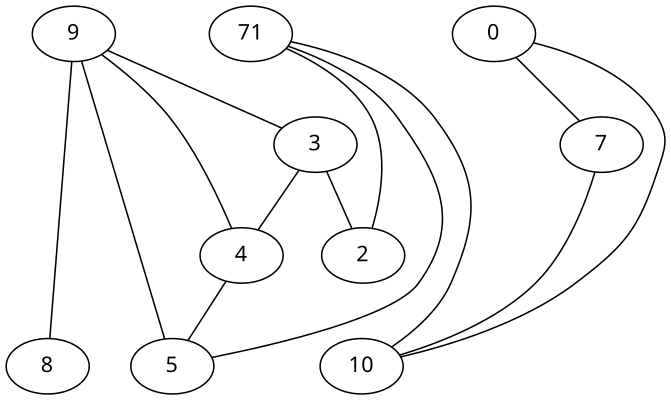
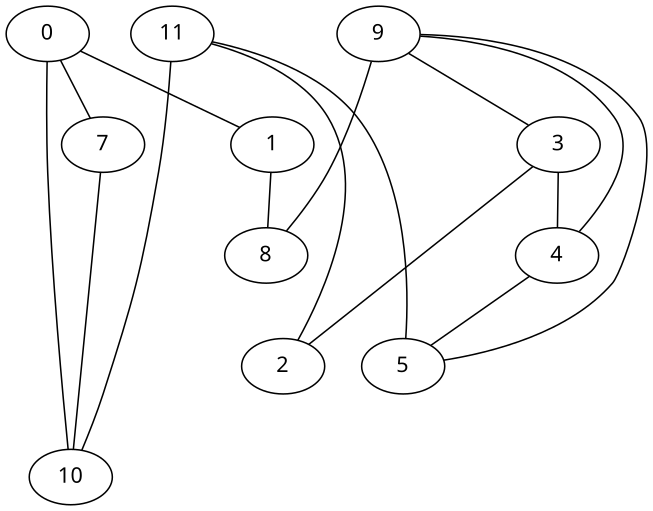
(251, 34) -> (172, 34)
none -> (272, 145)
